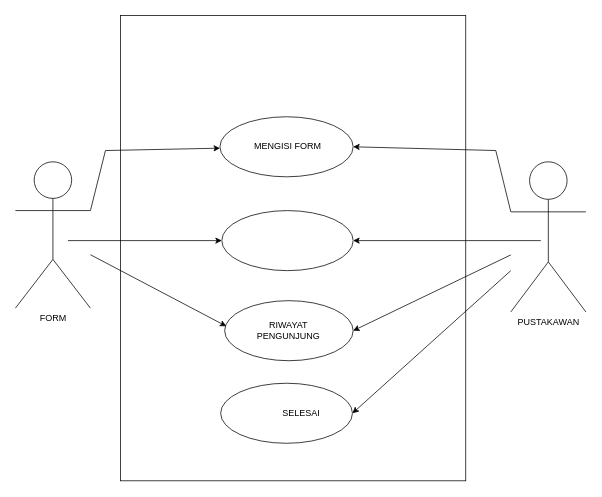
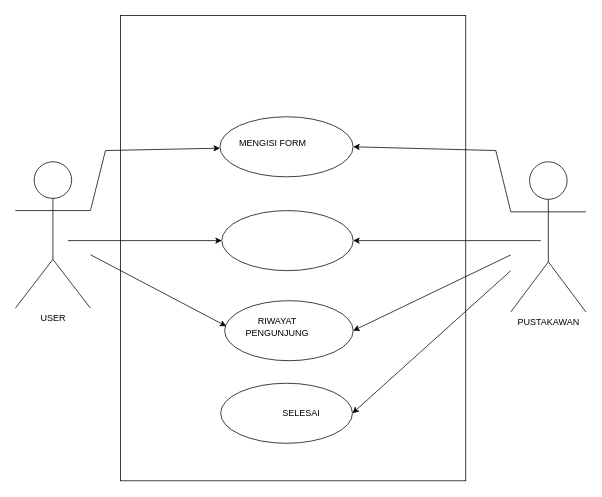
(287, 147) -> (272, 143)
(53, 319) -> (53, 319)
(288, 330) -> (277, 327)
